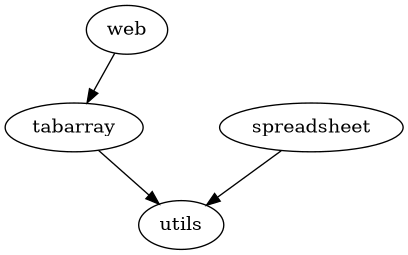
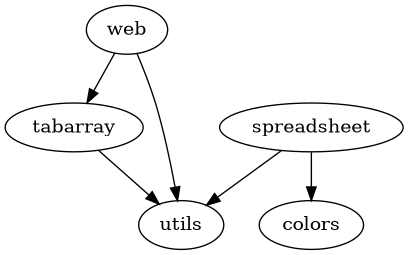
none -> (160, 119)
none -> (311, 225)
